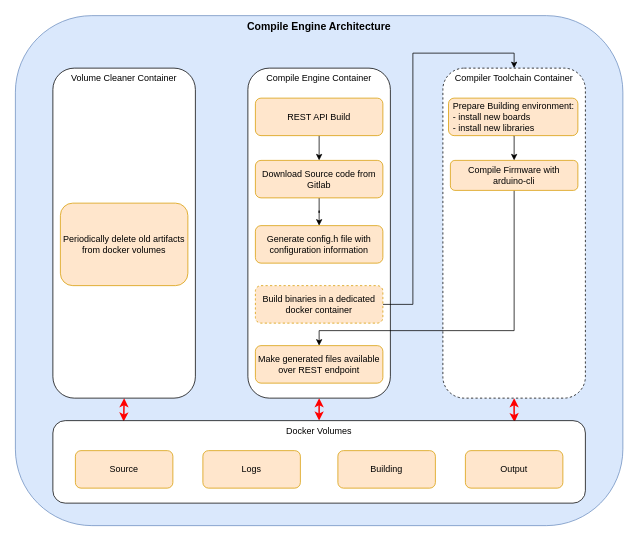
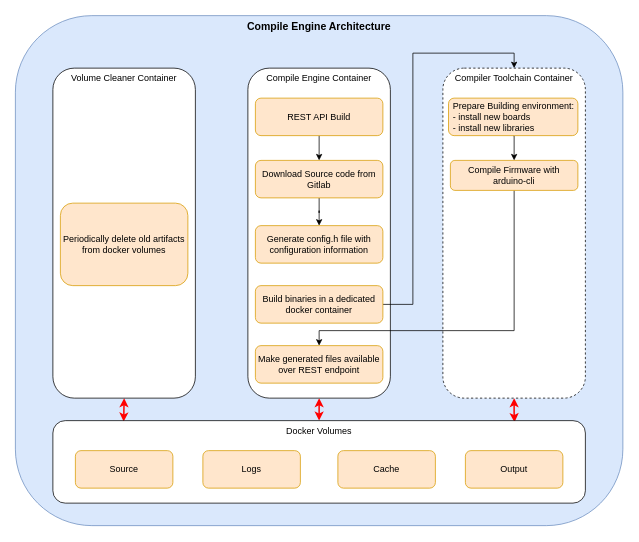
(319, 304) -> (319, 304)
(387, 469) -> (387, 469)
